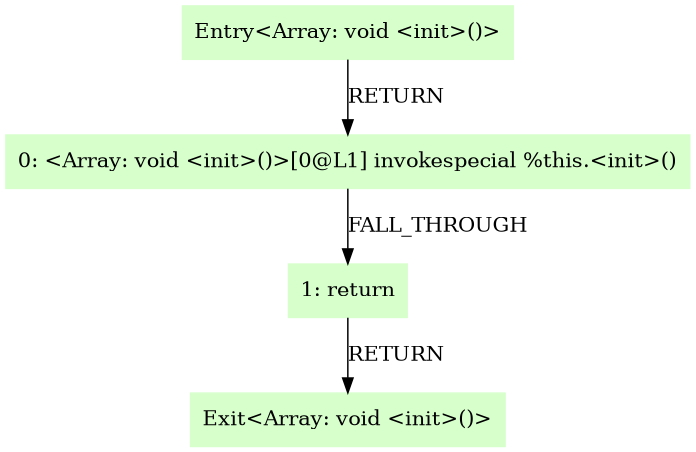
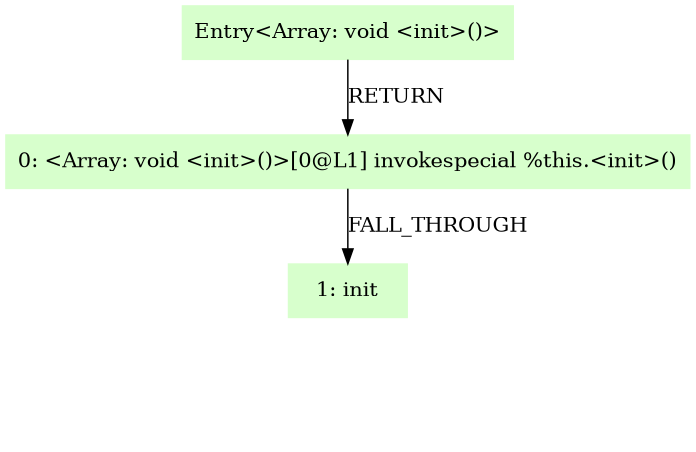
(348, 291) -> (348, 291)
(348, 420) -> none
